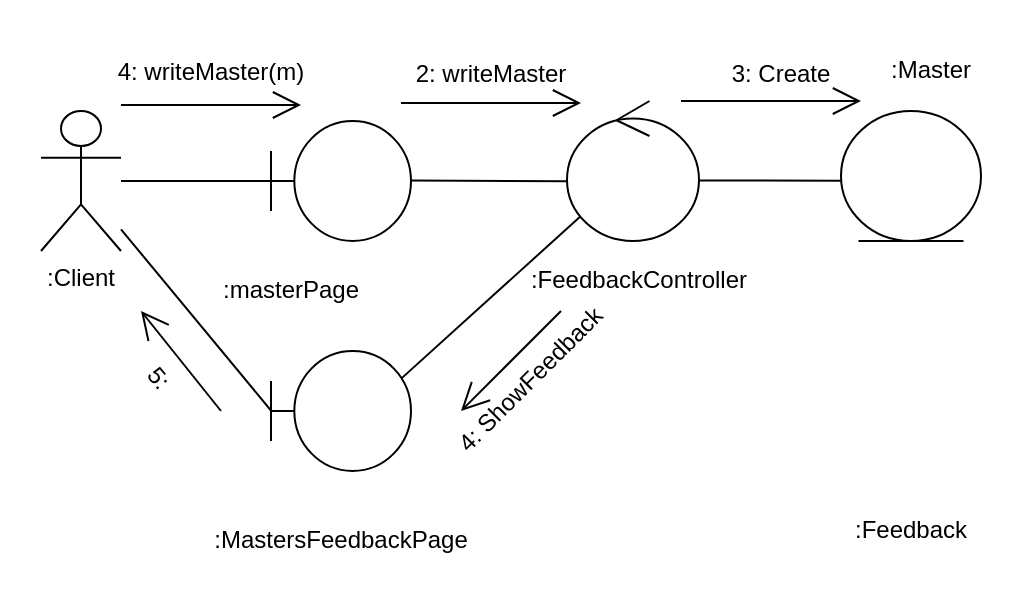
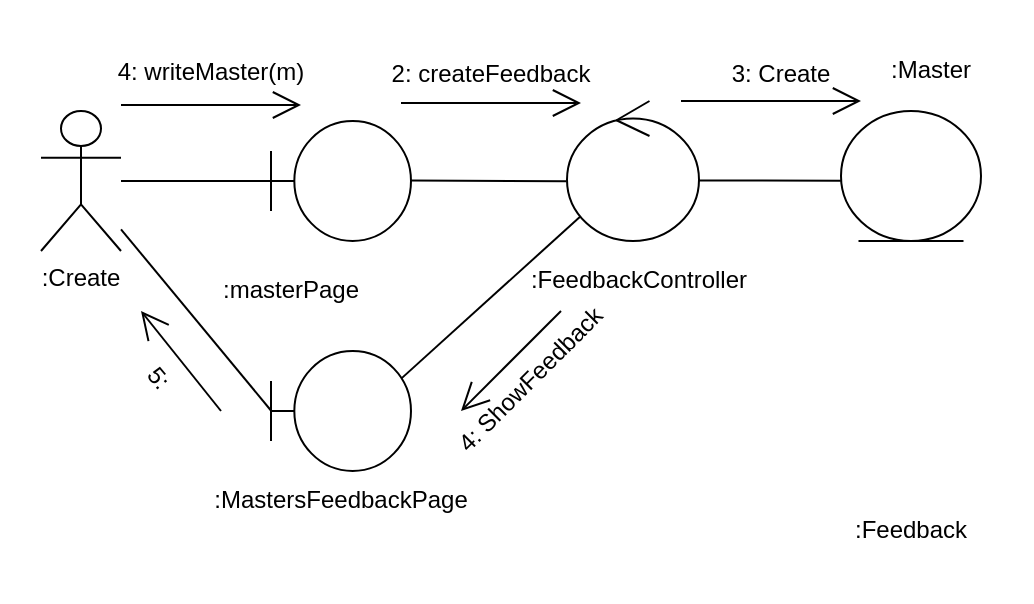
(492, 75) -> (492, 75)
(82, 279) -> (82, 279)
(341, 541) -> (341, 501)
